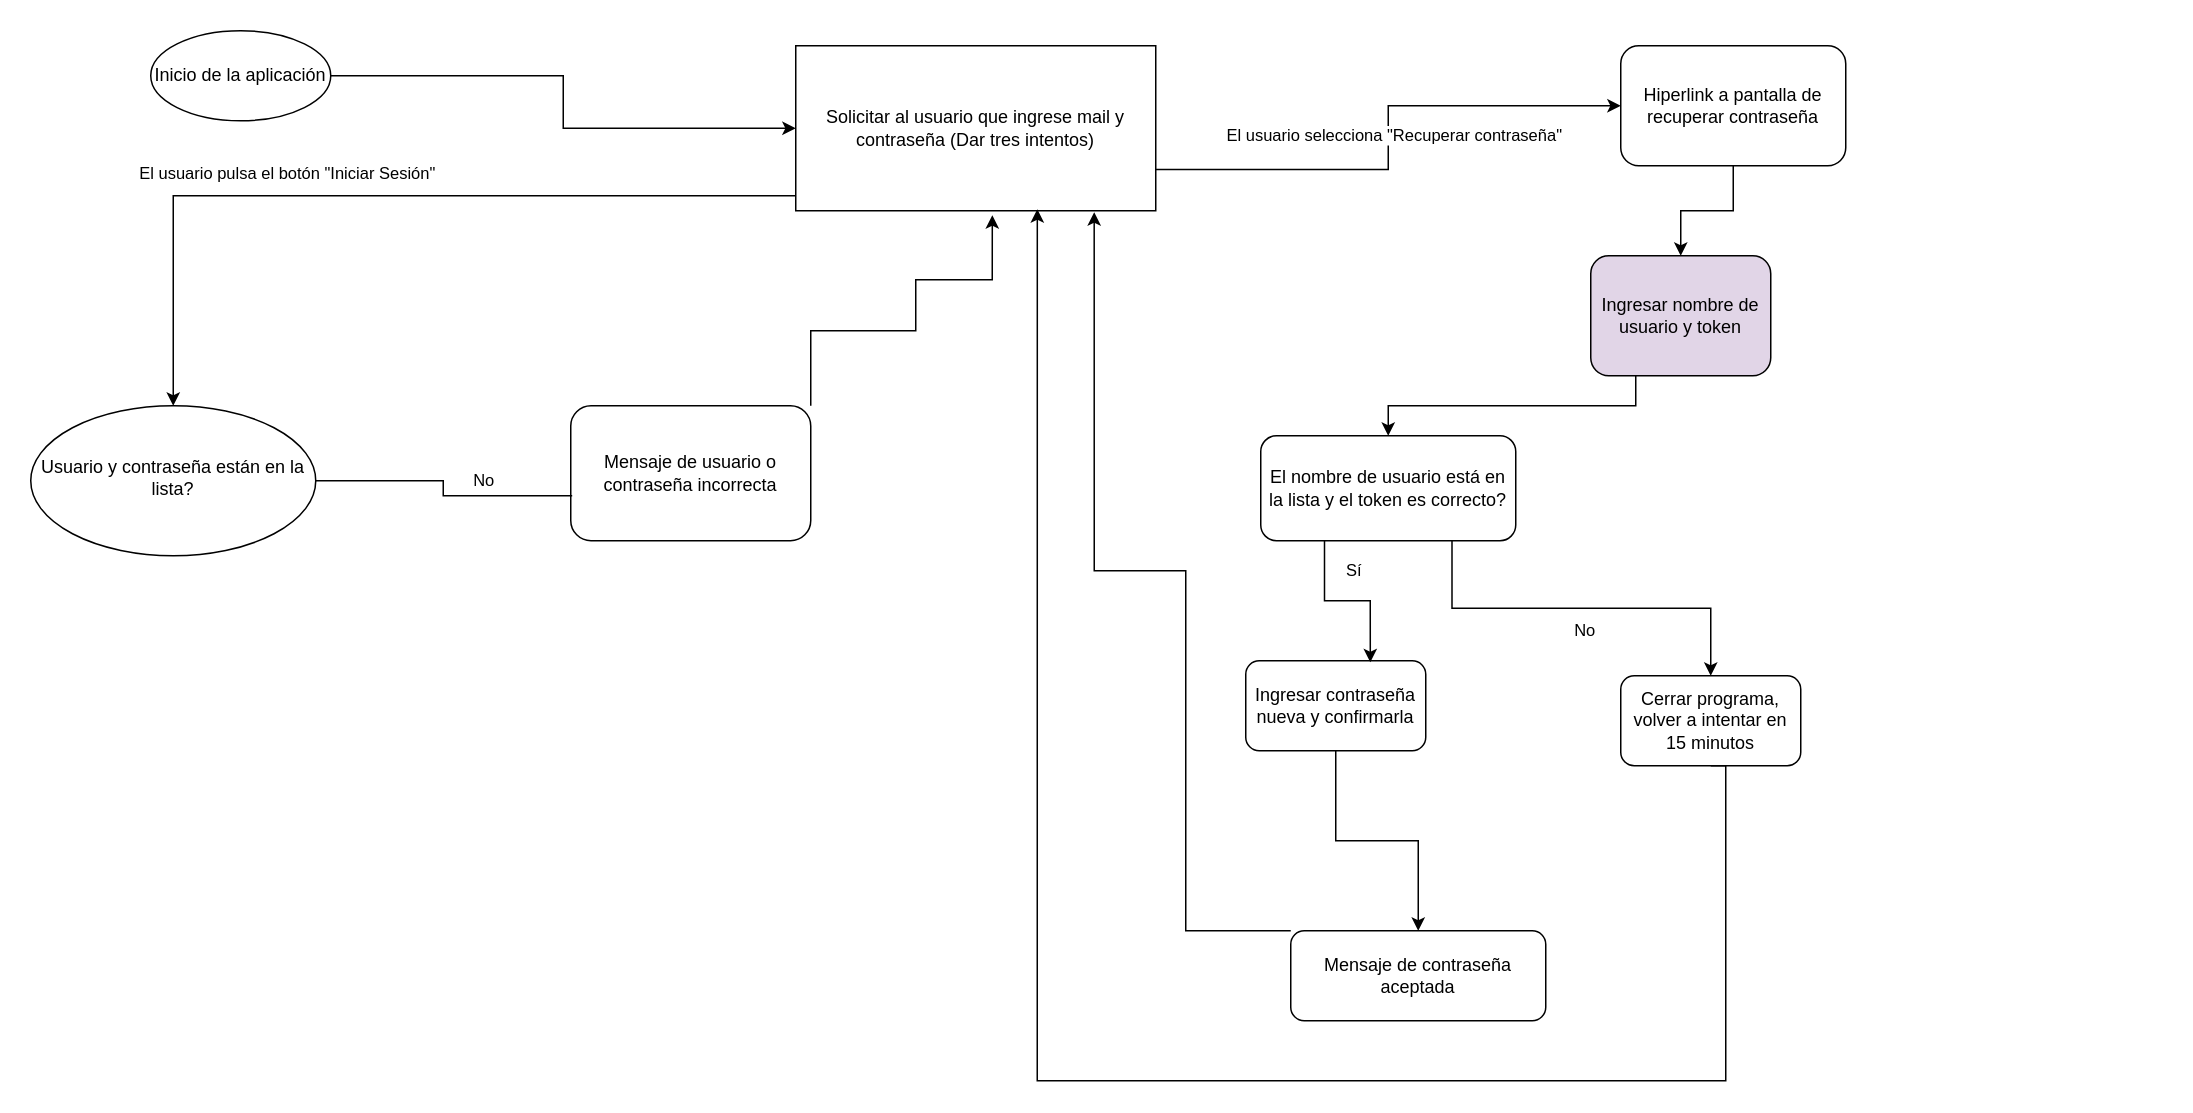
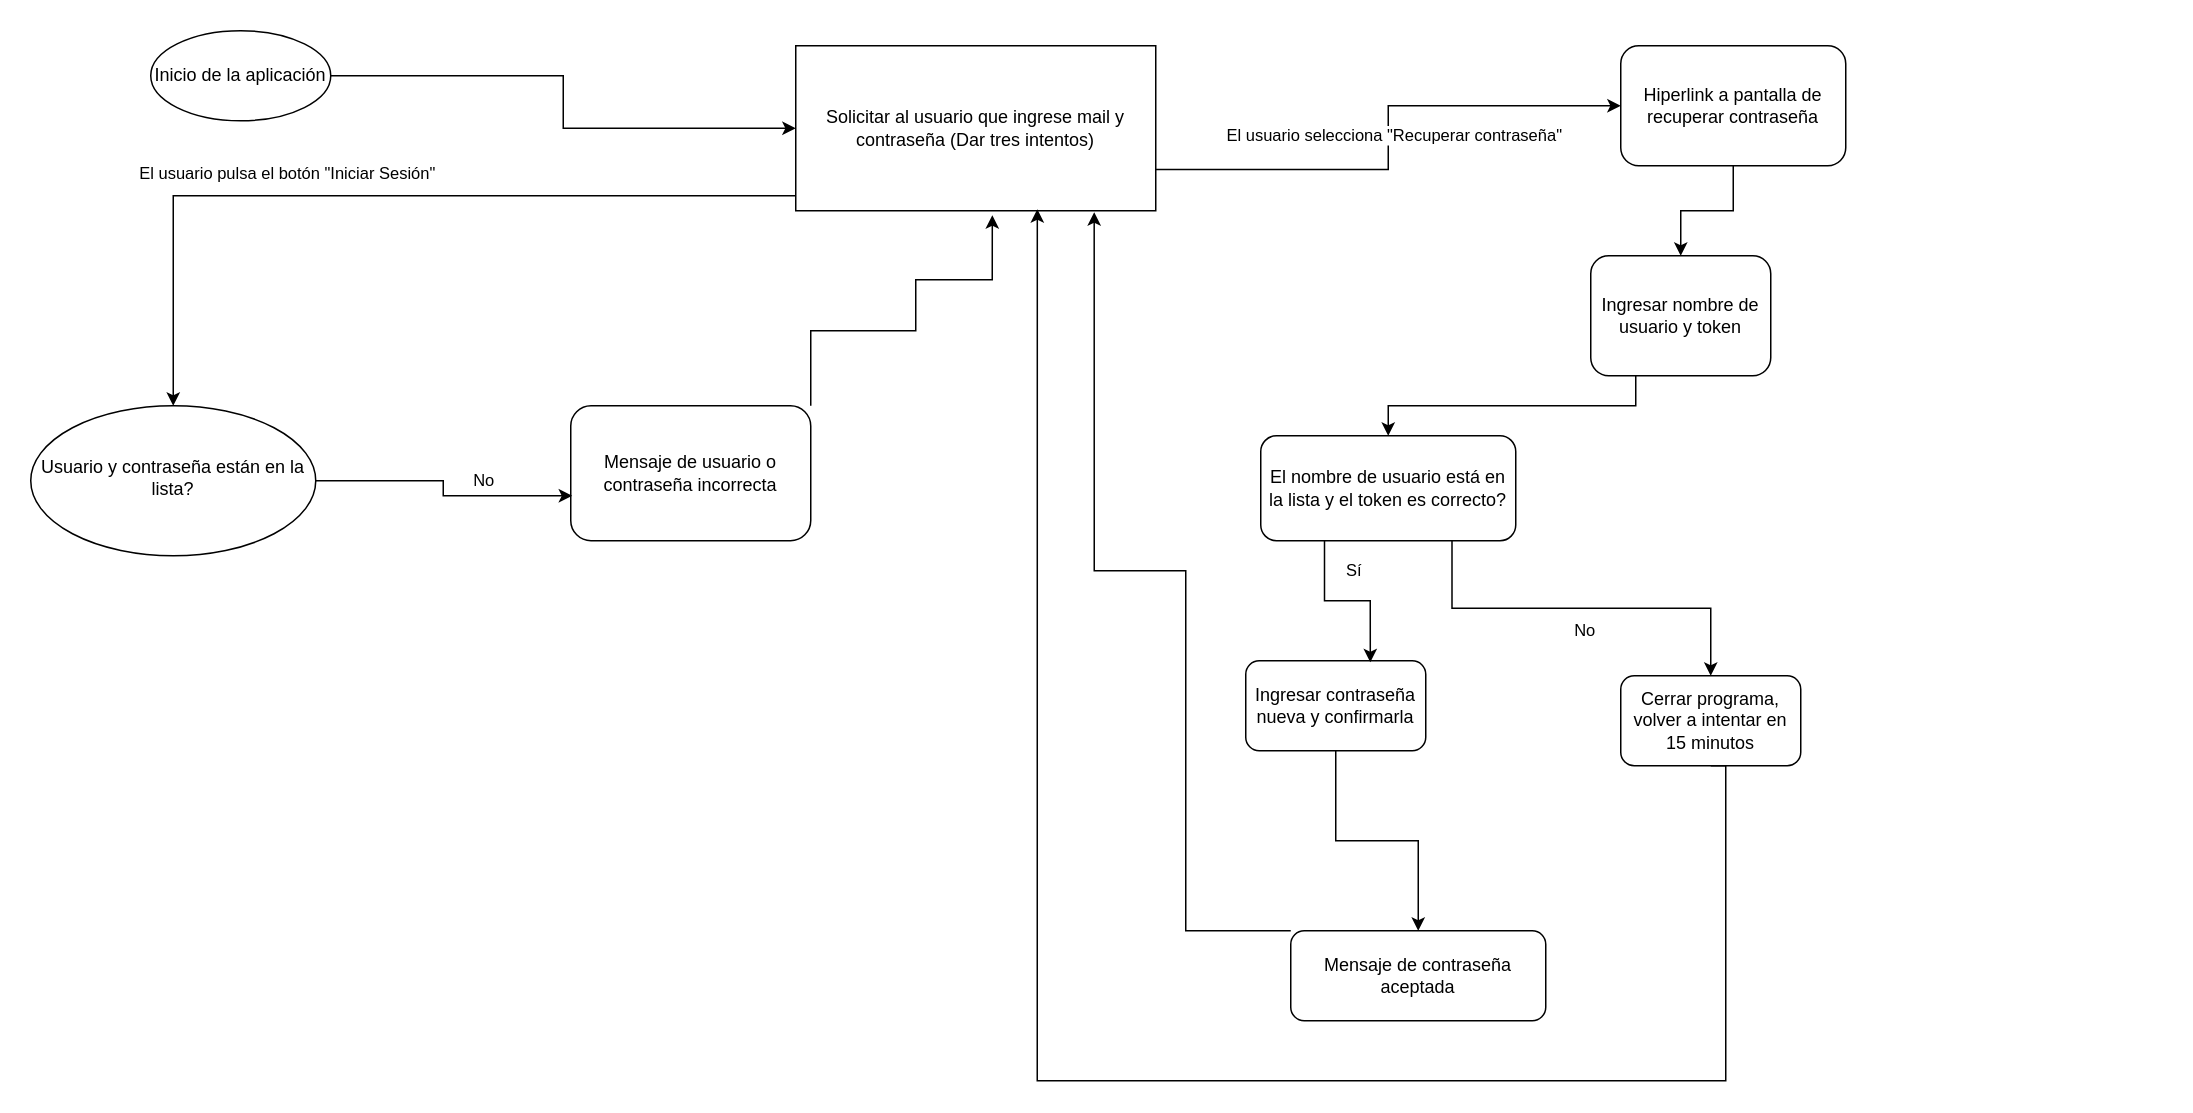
(1681, 316) -> (1681, 316)
(564, 496) -> (560, 496)
